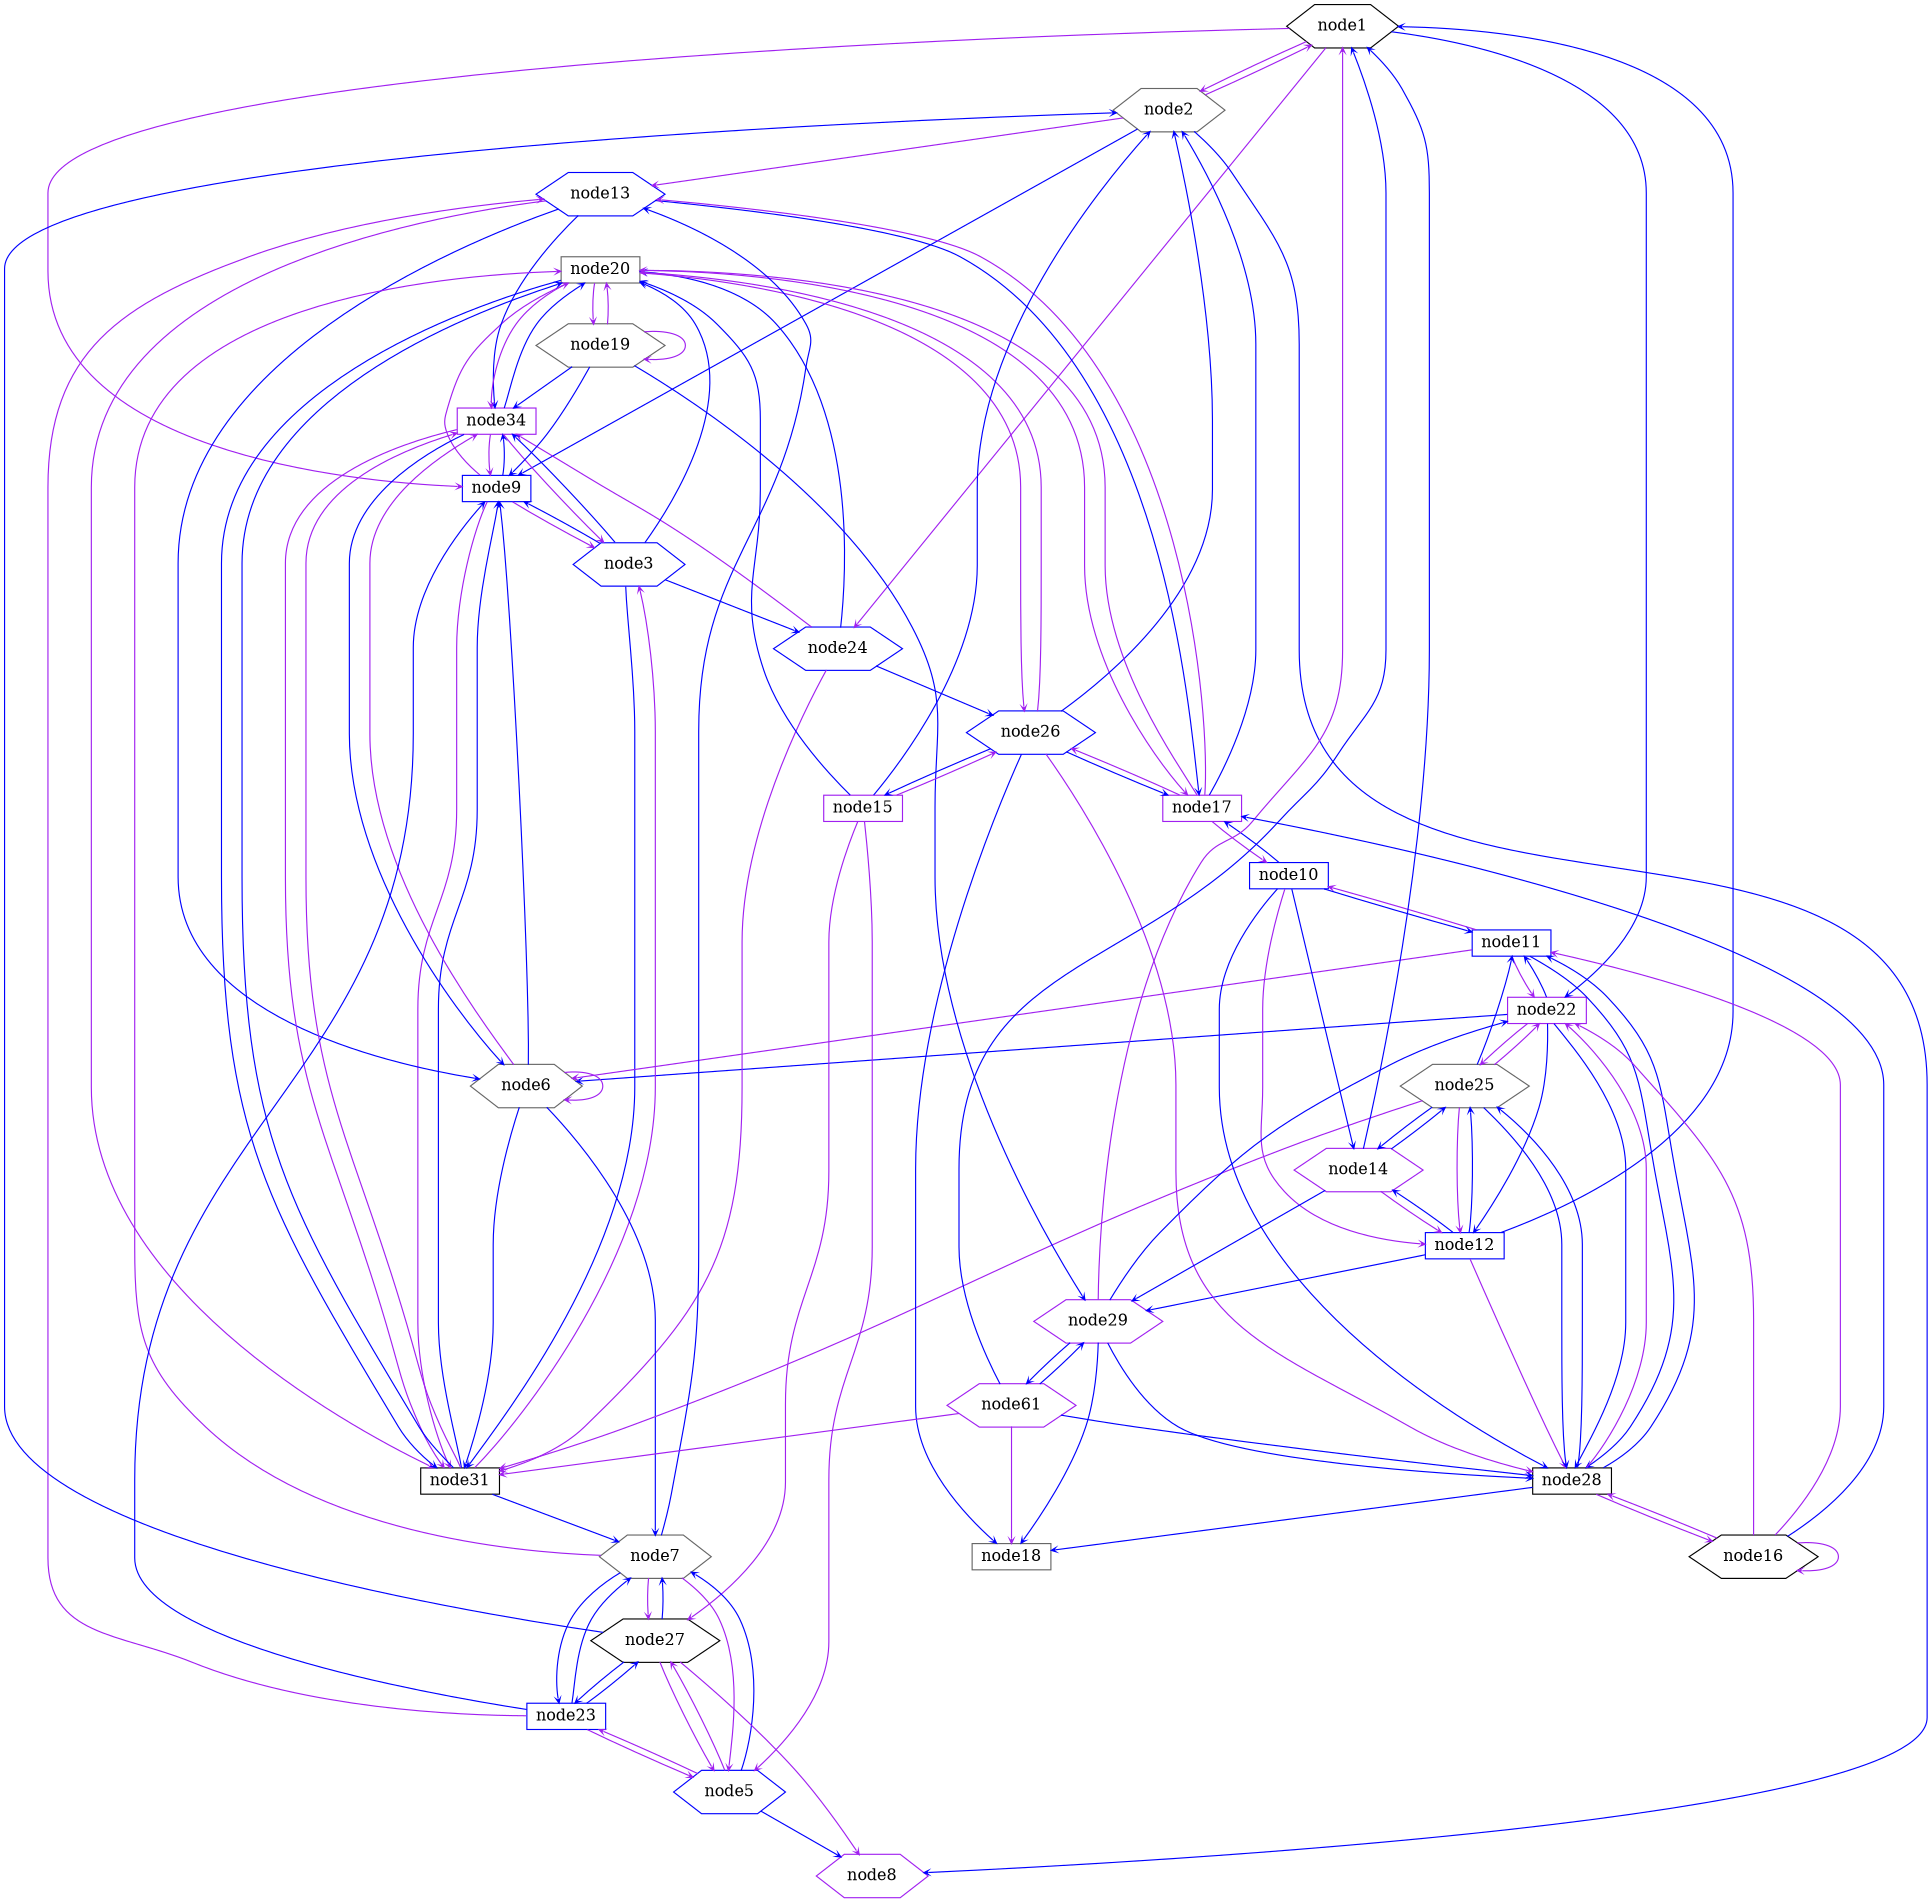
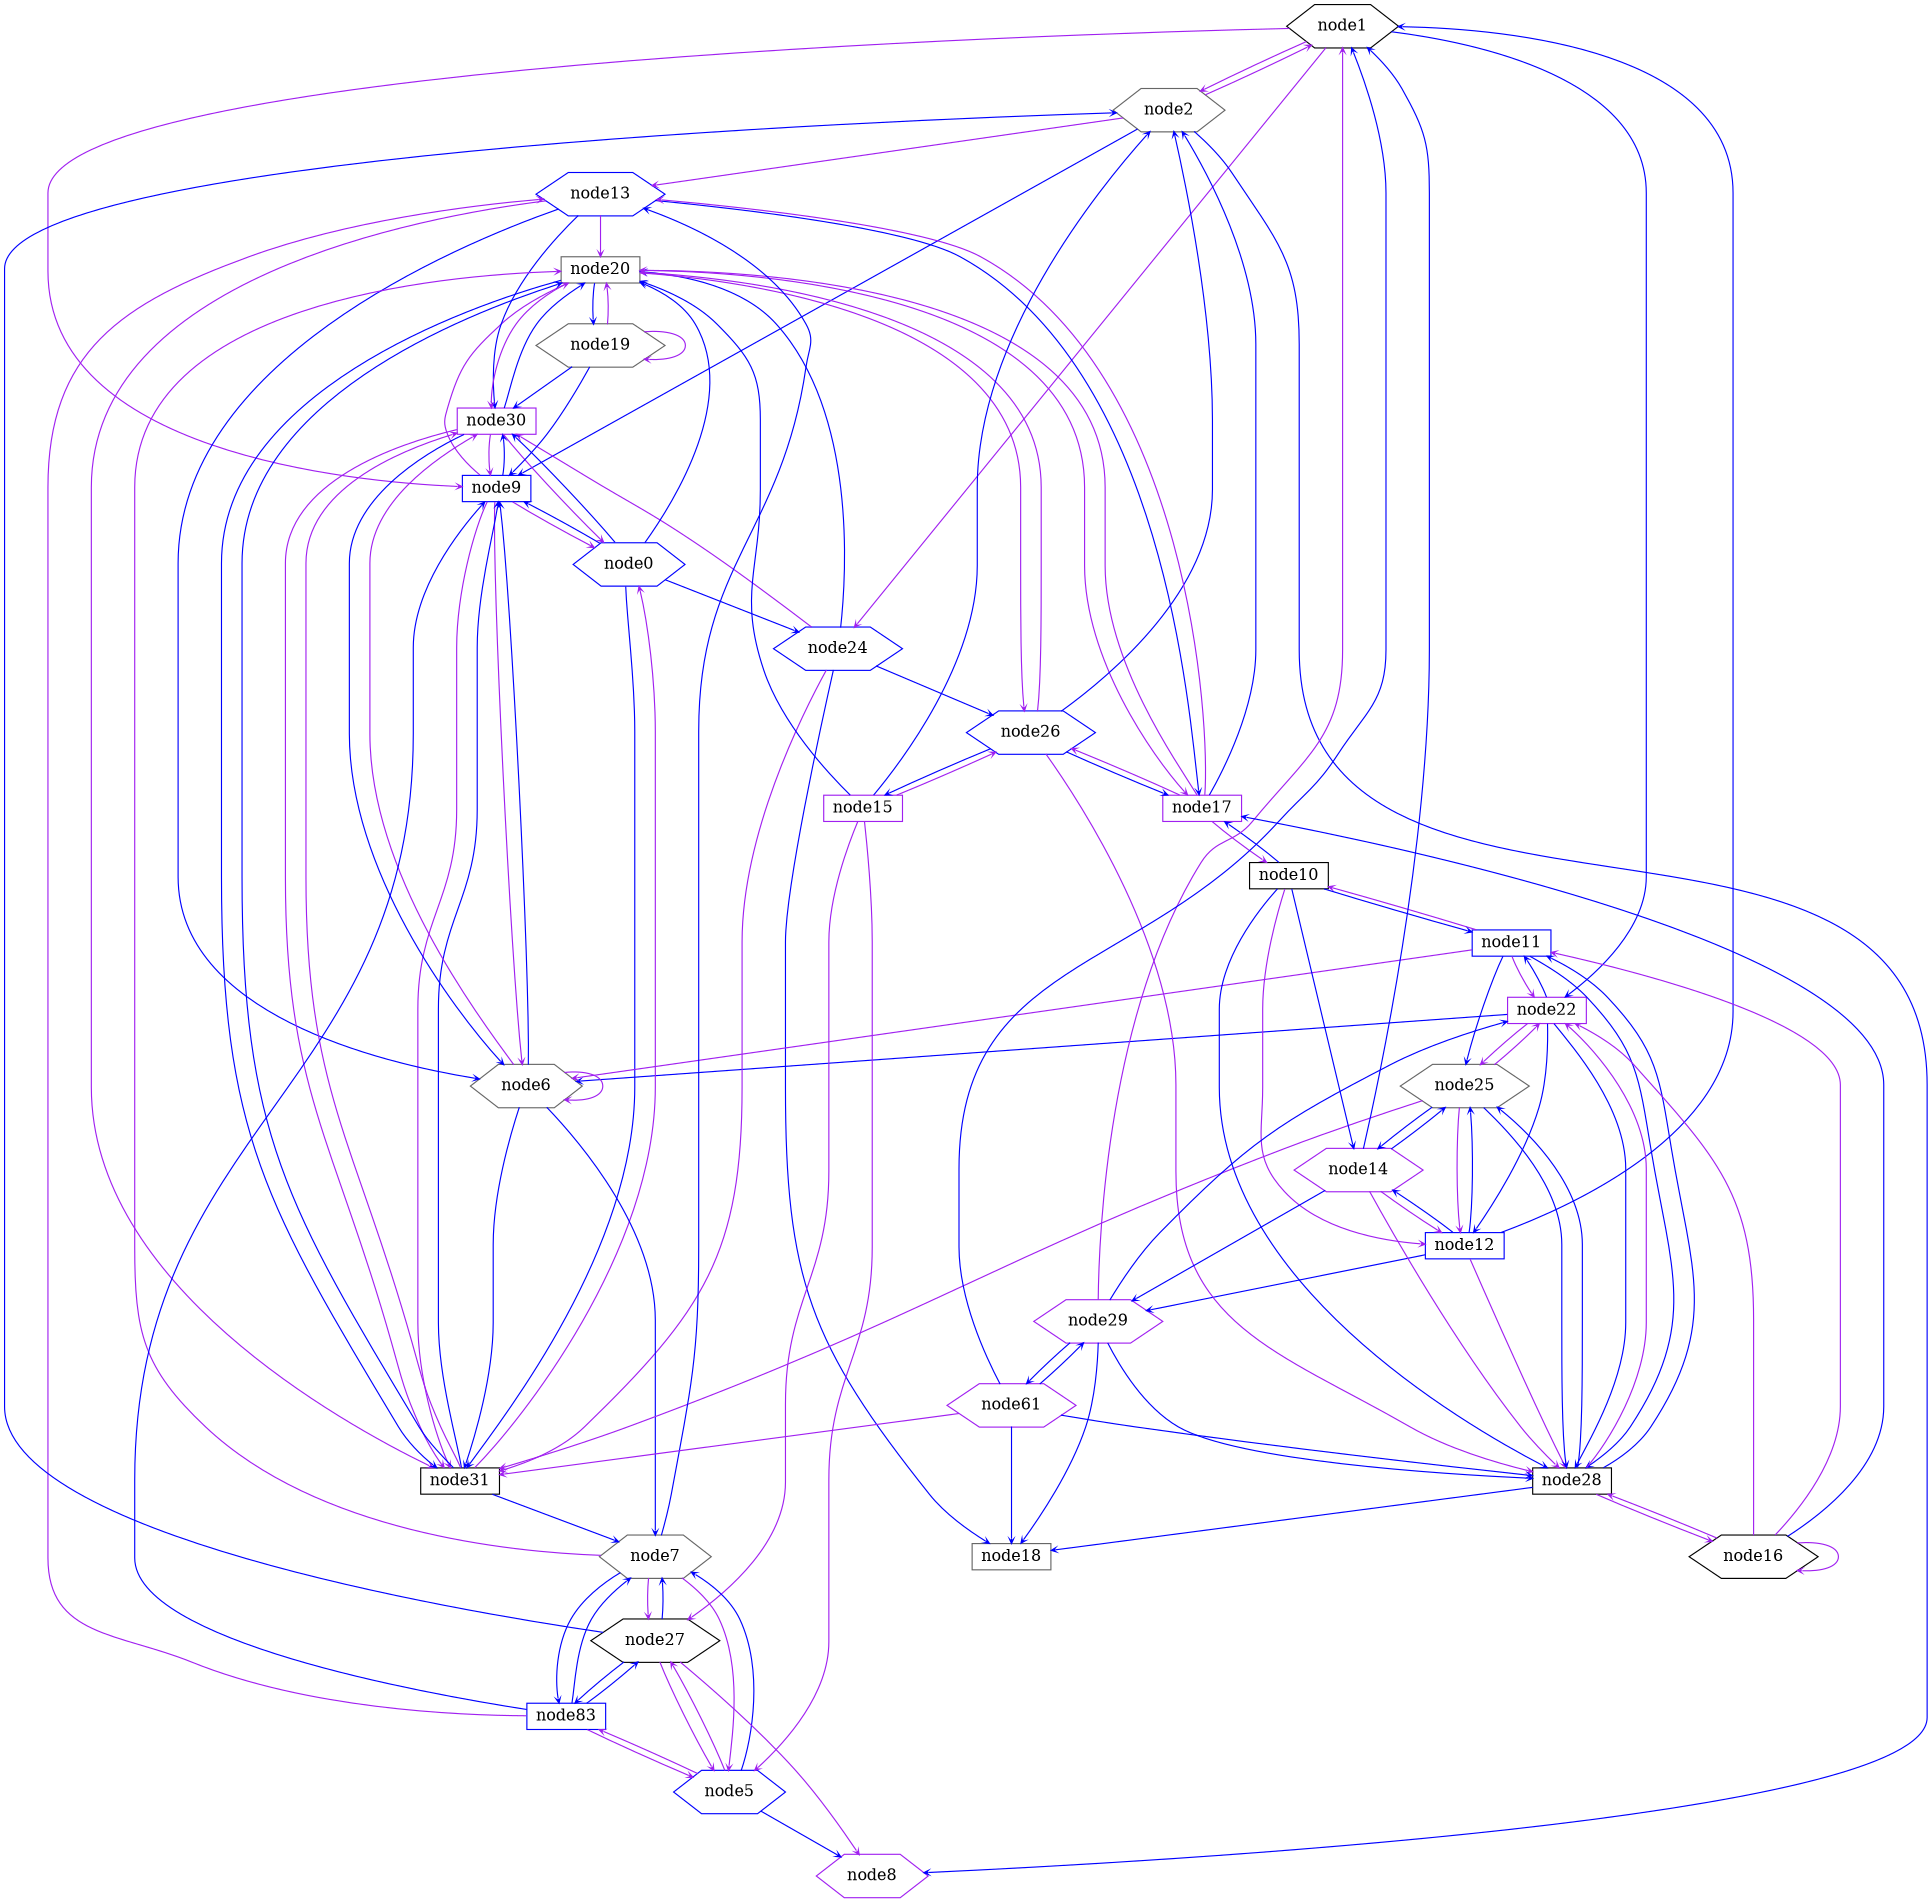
none -> (601, 234)
(593, 301) -> (593, 301)
(497, 421) -> (497, 421)
(629, 564) -> (629, 564)
(937, 754) -> none
none -> (503, 781)
(1289, 876) -> (1289, 876)
(1498, 1008) -> (1483, 1007)
(917, 1152) -> (786, 1135)
none -> (1455, 1333)
(1012, 1483) -> (1012, 1483)
(566, 1716) -> (566, 1716)
